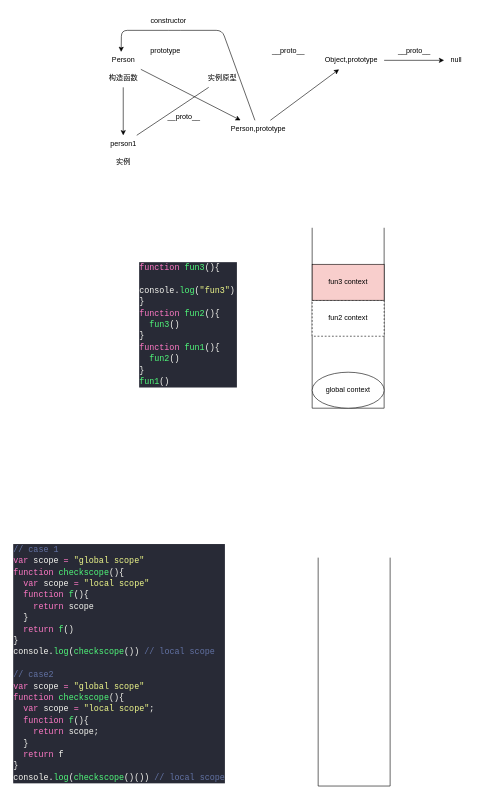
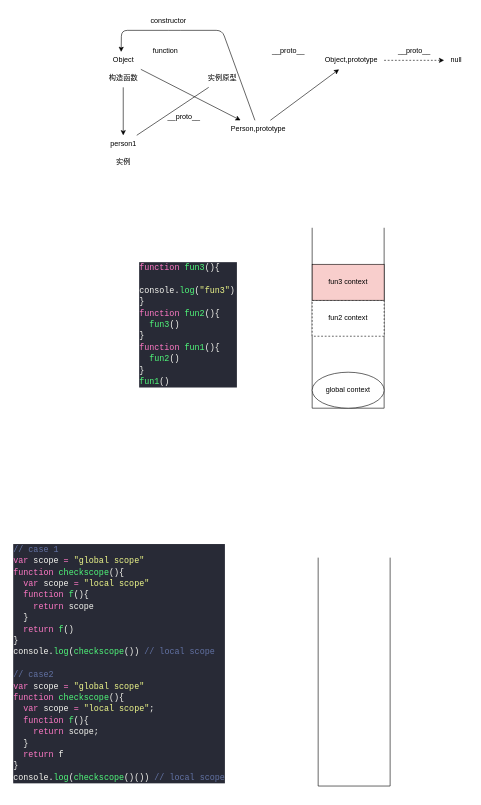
(166, 51) -> (166, 51)
(124, 60) -> (124, 60)
(411, 60) -> (411, 60)
